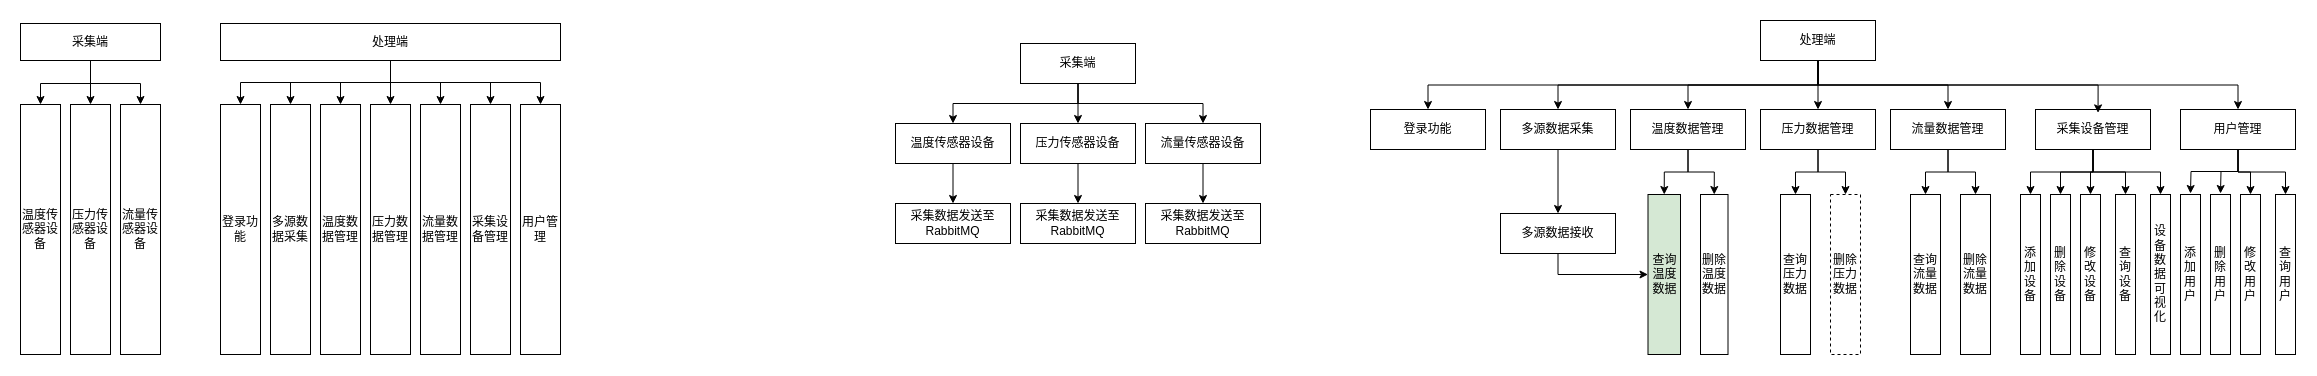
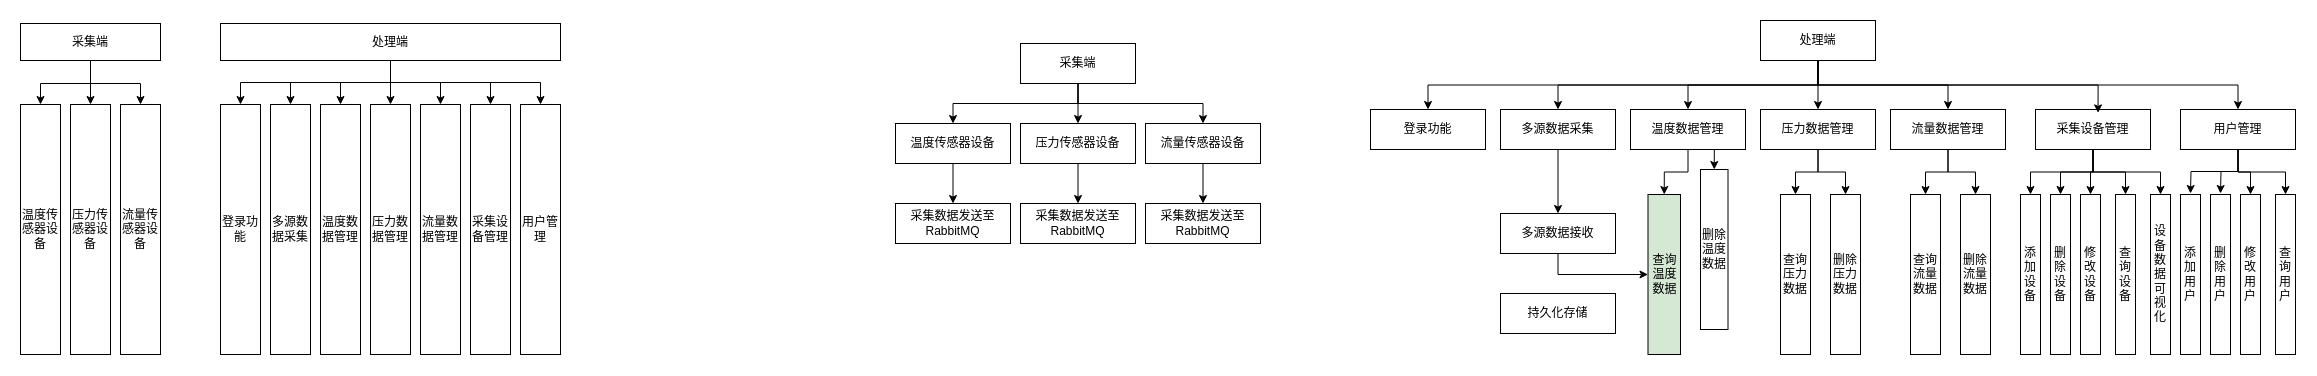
(1714, 275) -> (1714, 250)
(1846, 275) -> (1846, 275)
none -> (1558, 314)
